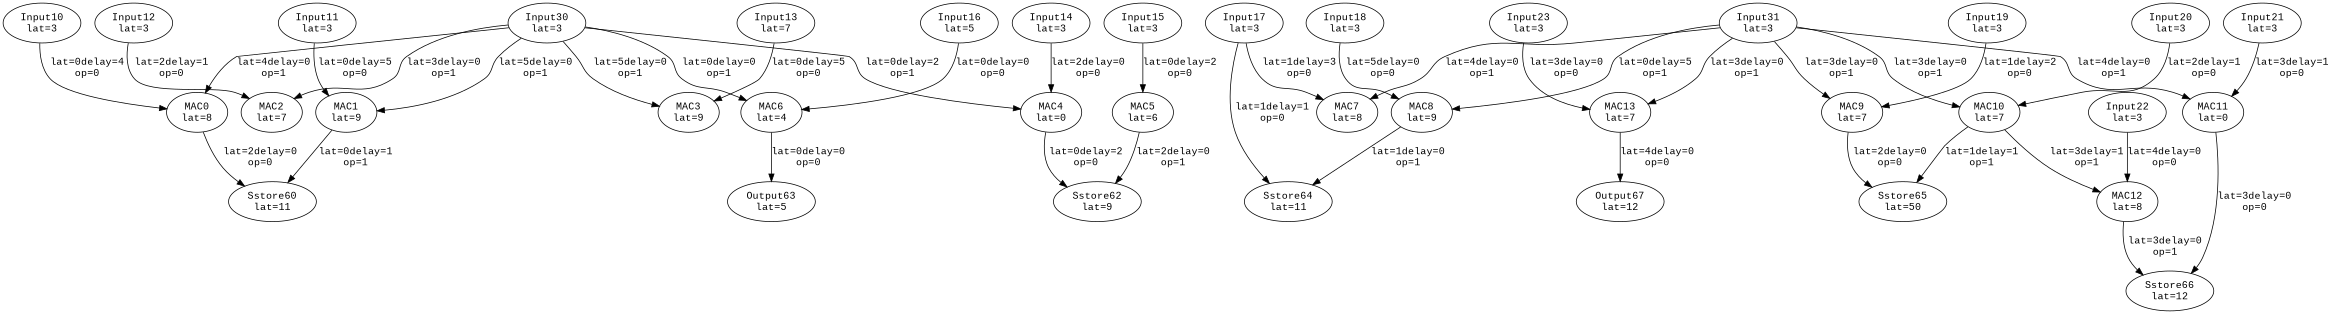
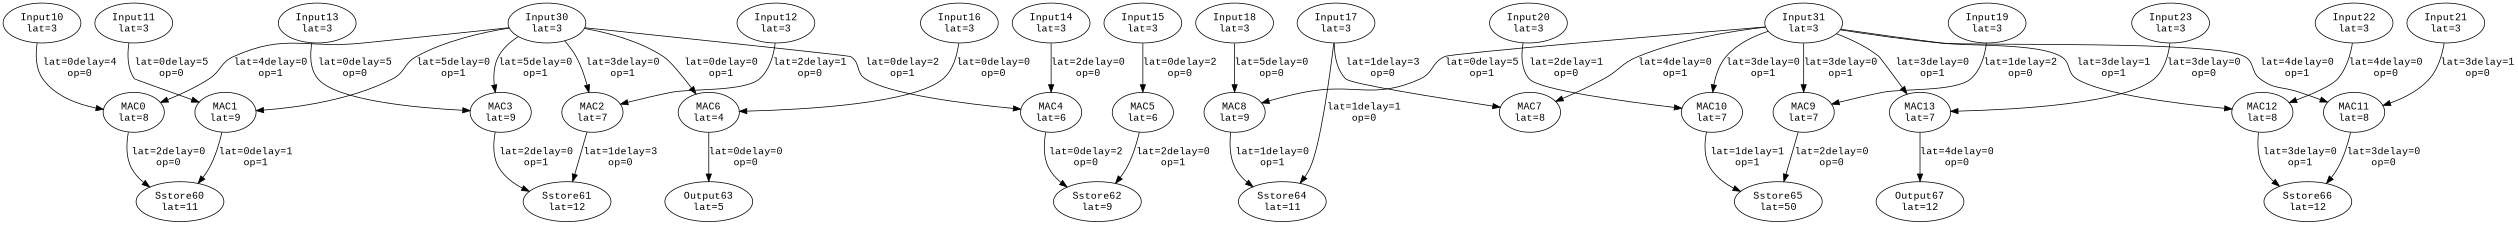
(776, 23) -> (317, 23)
(959, 23) -> (959, 23)
(1051, 112) -> (1051, 112)
(2213, 112) -> (2354, 112)
(2045, 165) -> (2041, 50)
none -> (567, 202)
